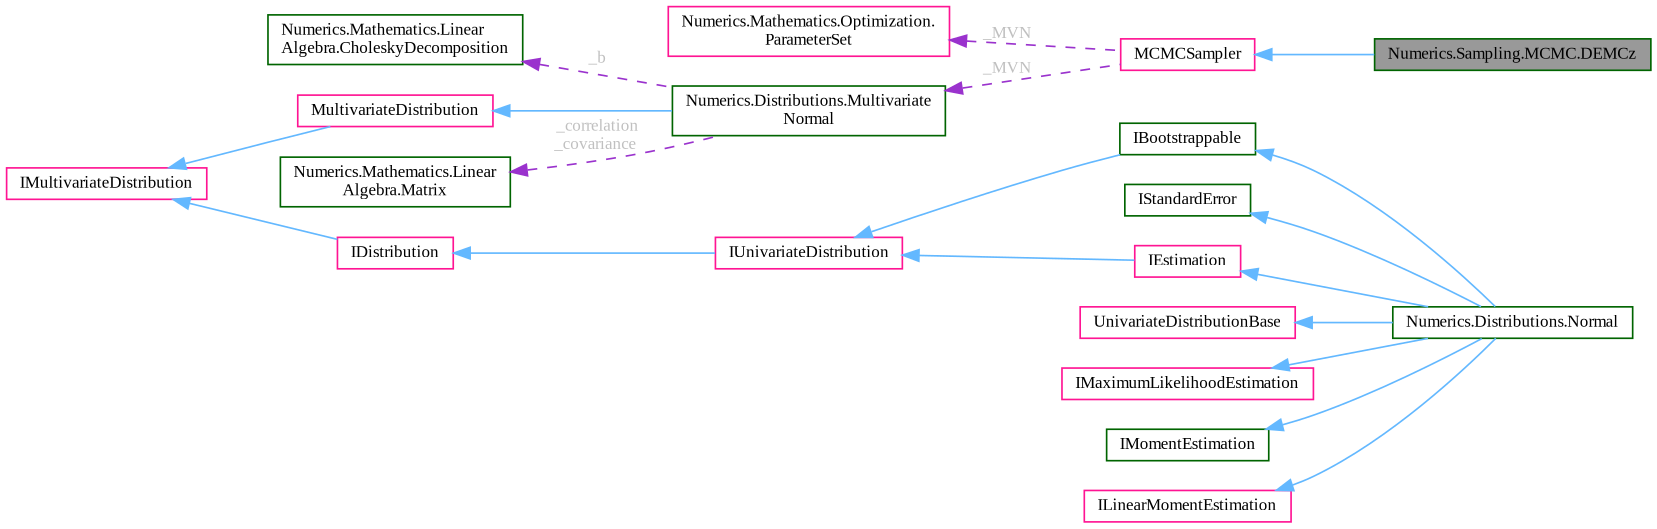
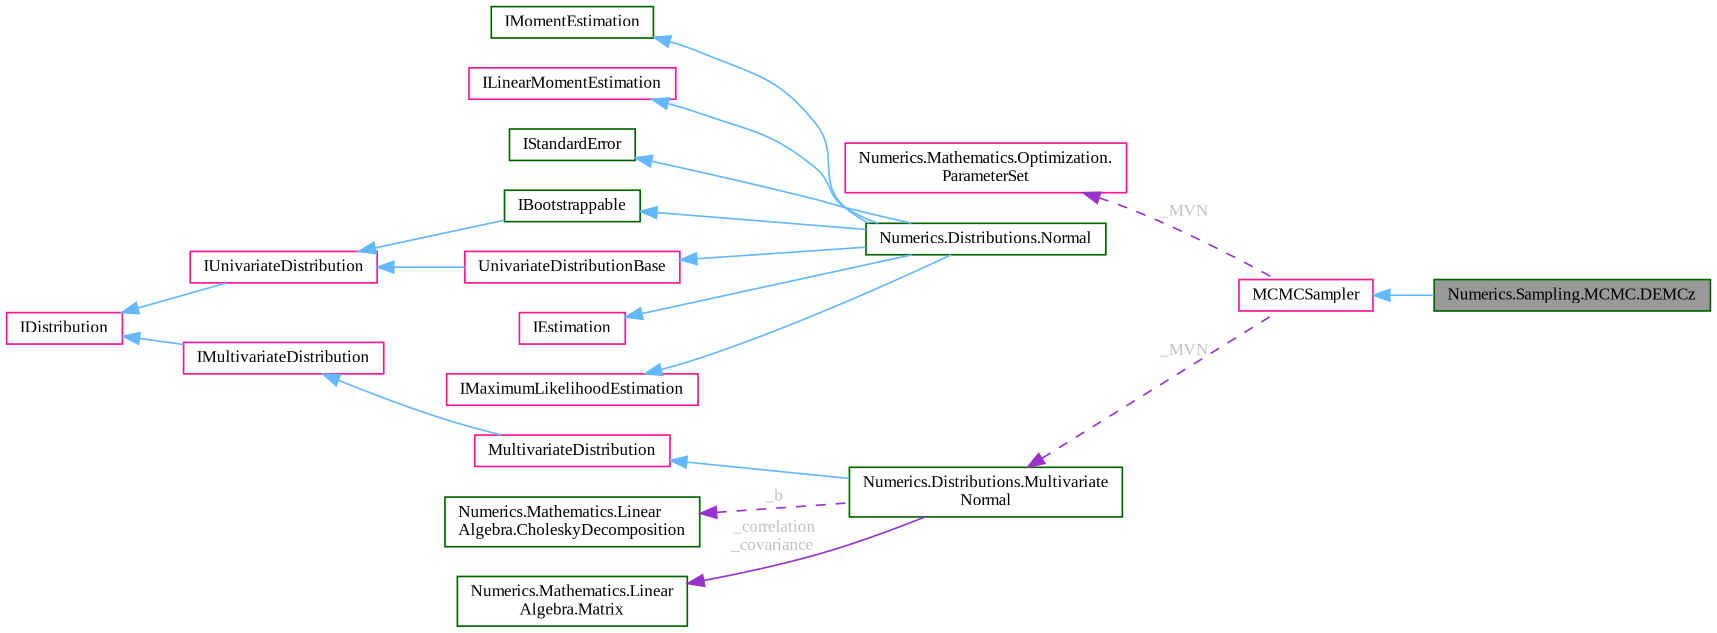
(624, 156) -> (816, 555)
(263, 221) -> (162, 342)
(1027, 258) -> (429, 267)
